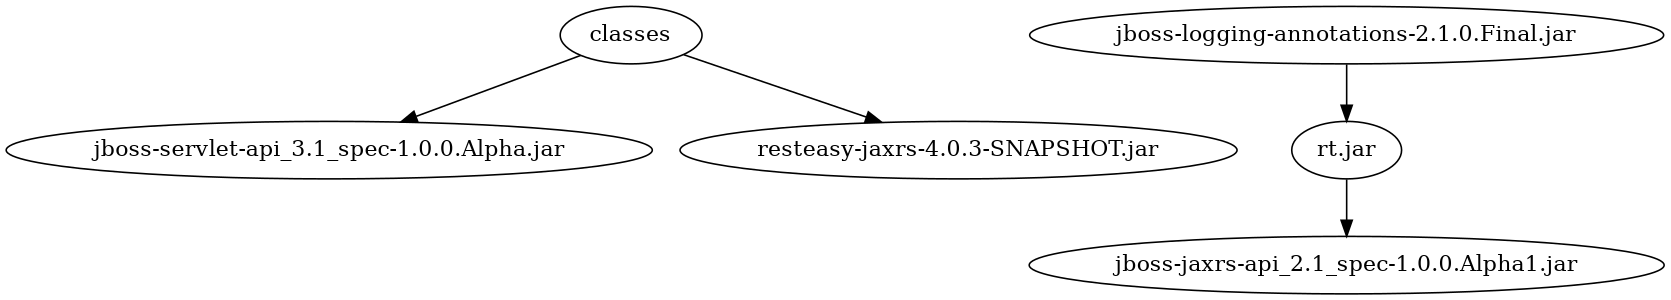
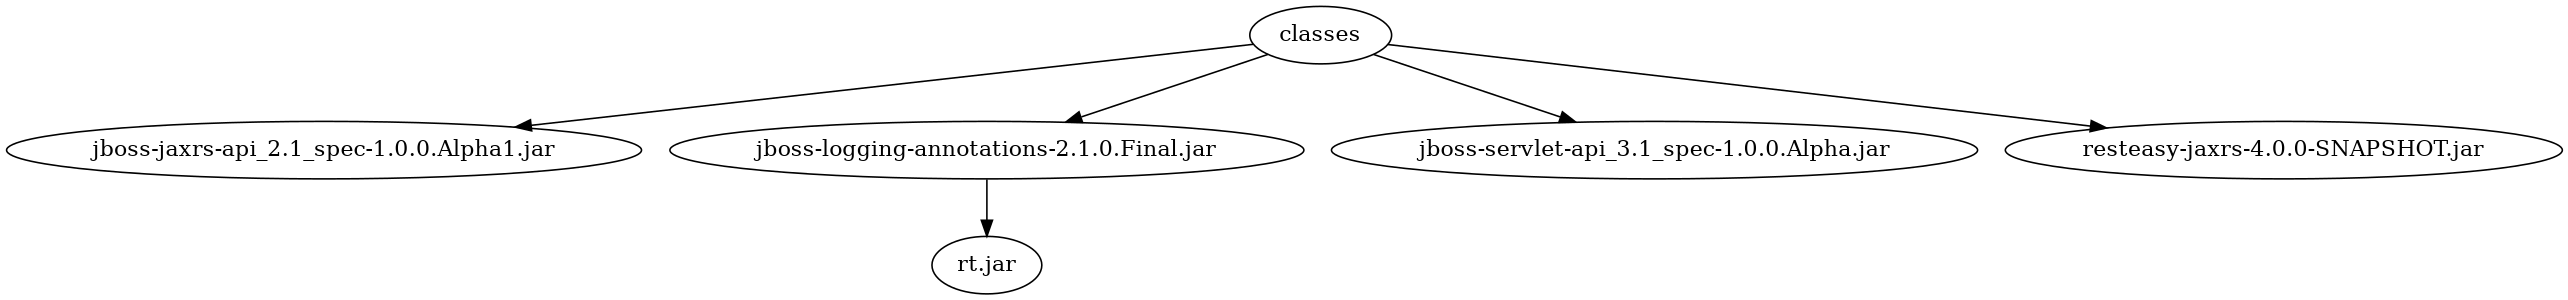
none -> (1175, 86)
(959, 150) -> (2284, 150)
(1347, 200) -> (892, 85)
